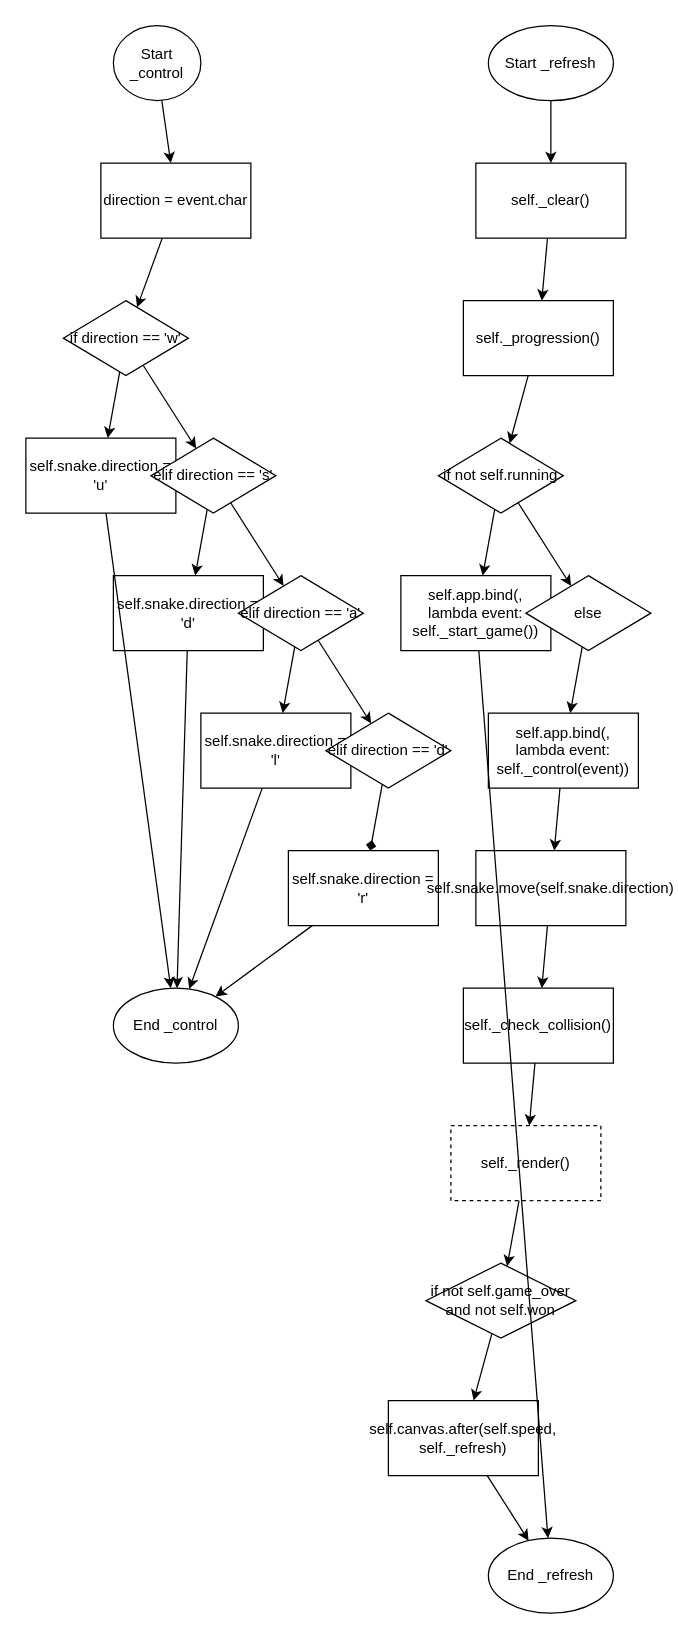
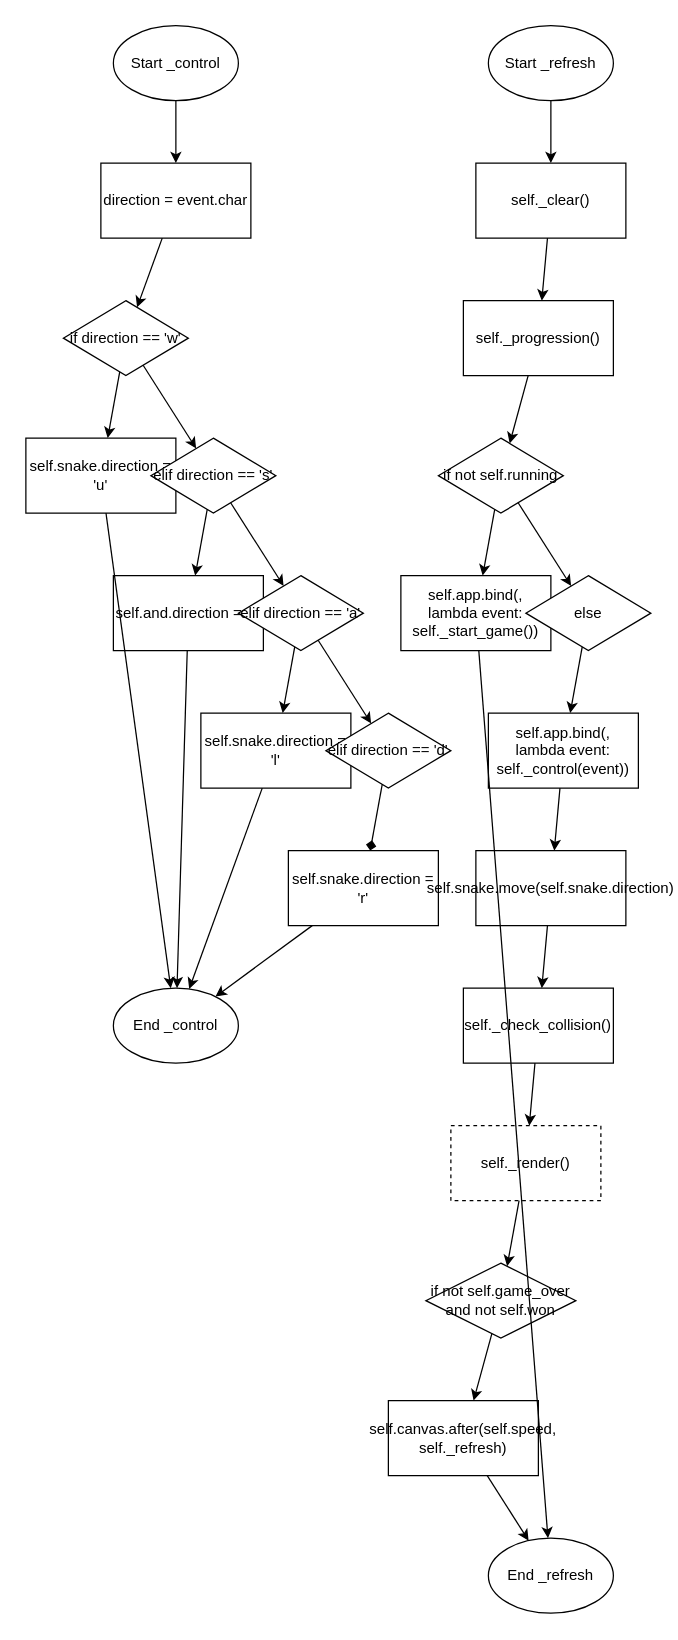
(157, 63) -> (176, 63)
(188, 613) -> (188, 613)
